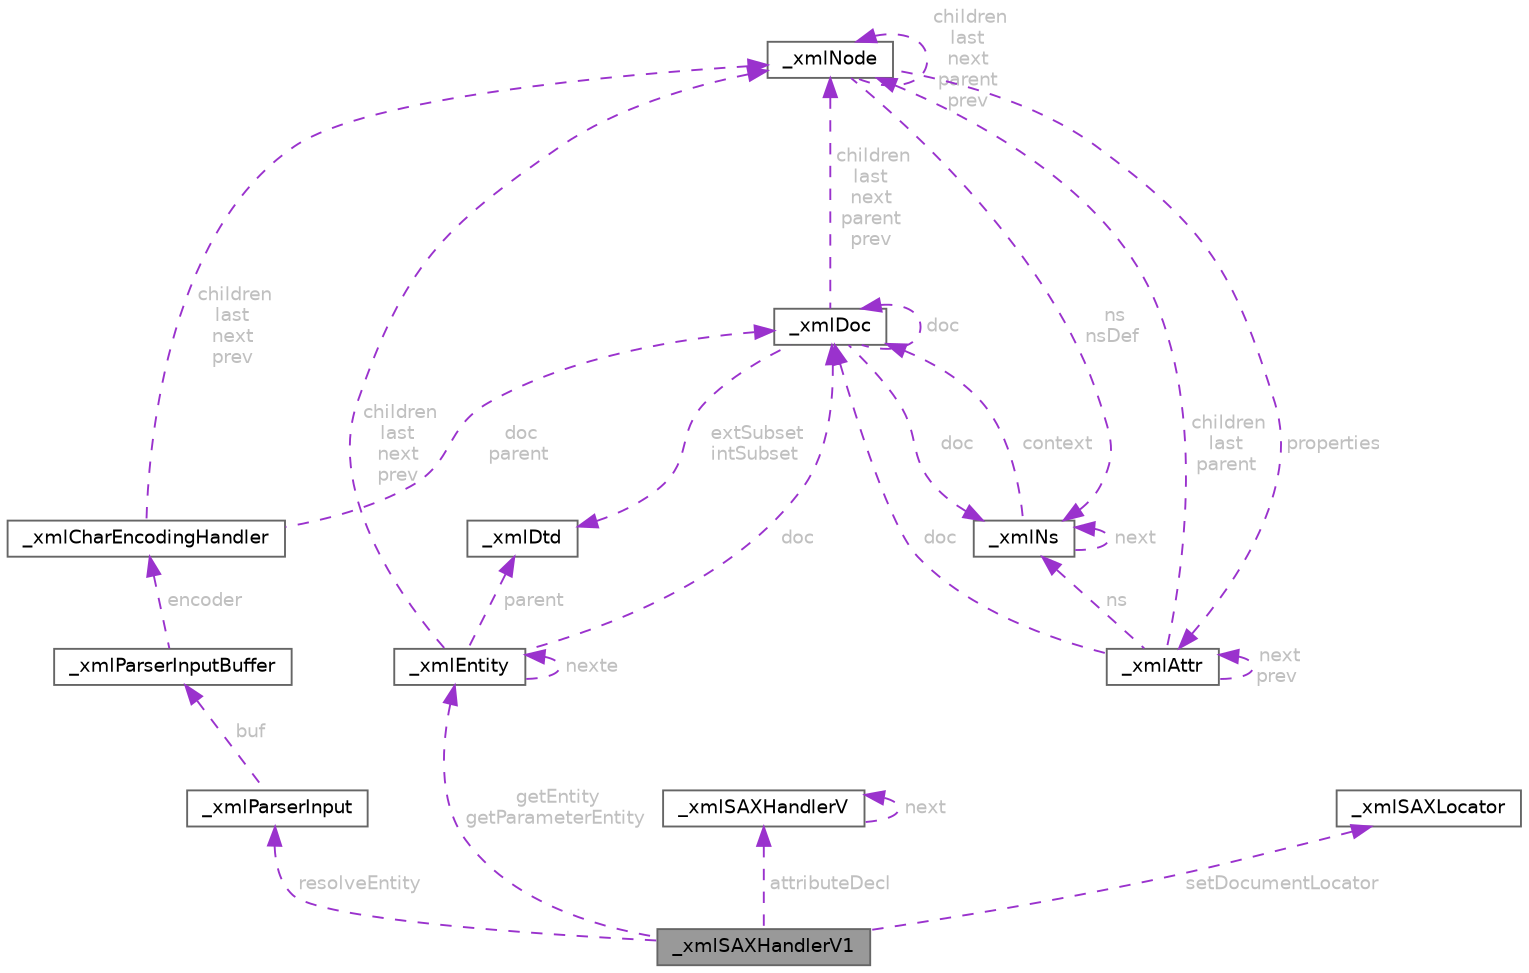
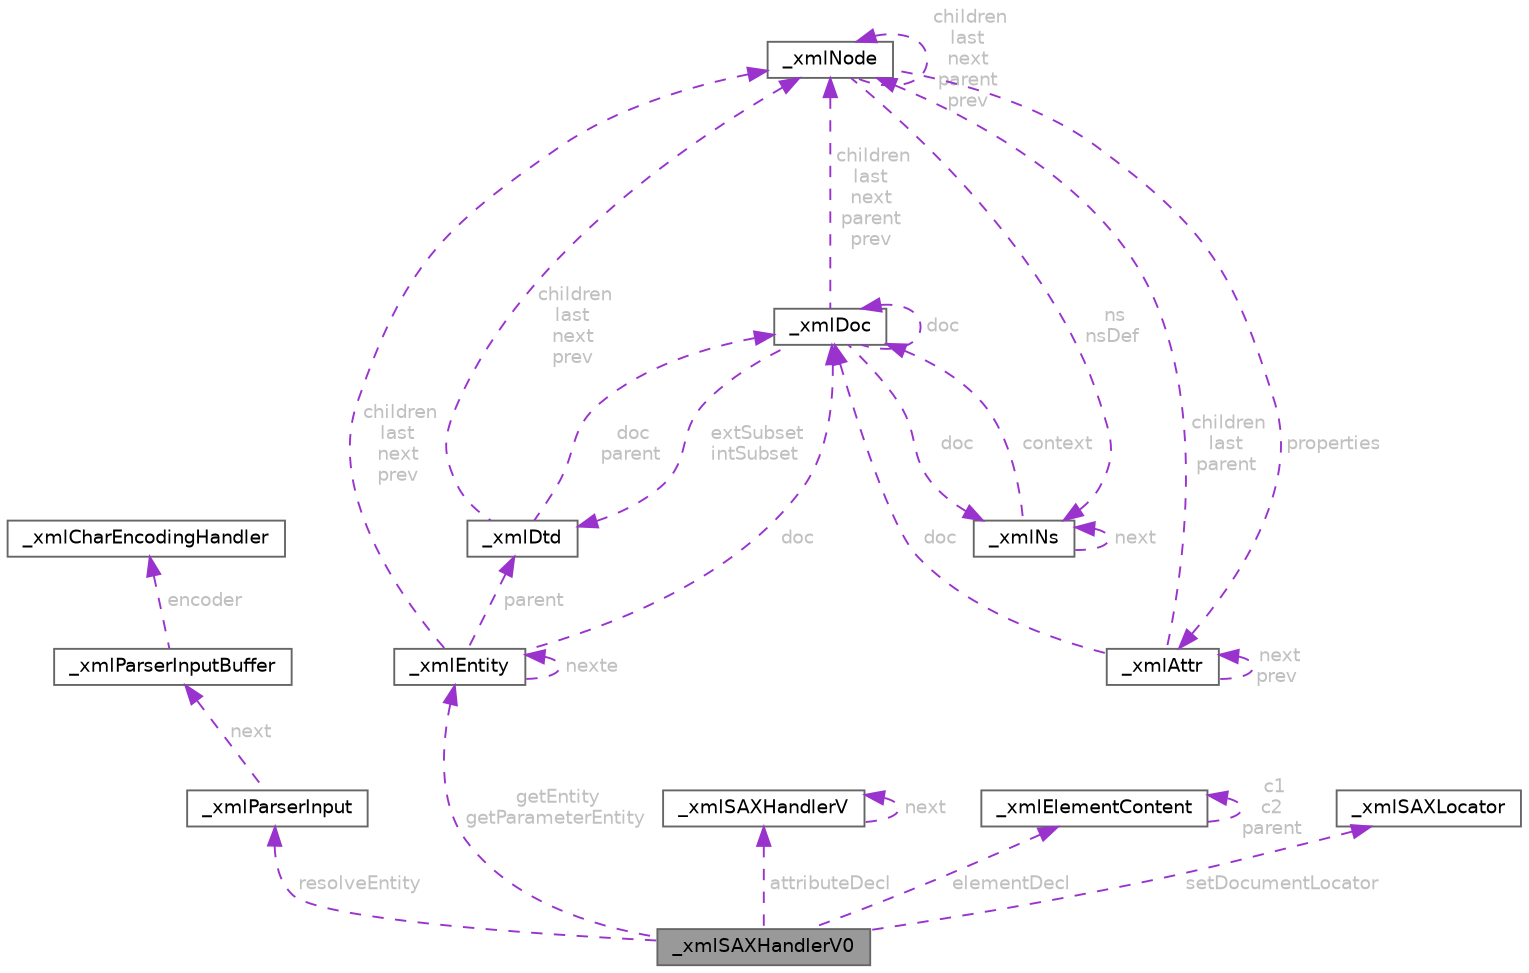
(316, 136) -> (549, 270)
(502, 396) -> (613, 393)
(1101, 609) -> none
(248, 732) -> (248, 732)
none -> (1094, 808)
(764, 947) -> (764, 947)
